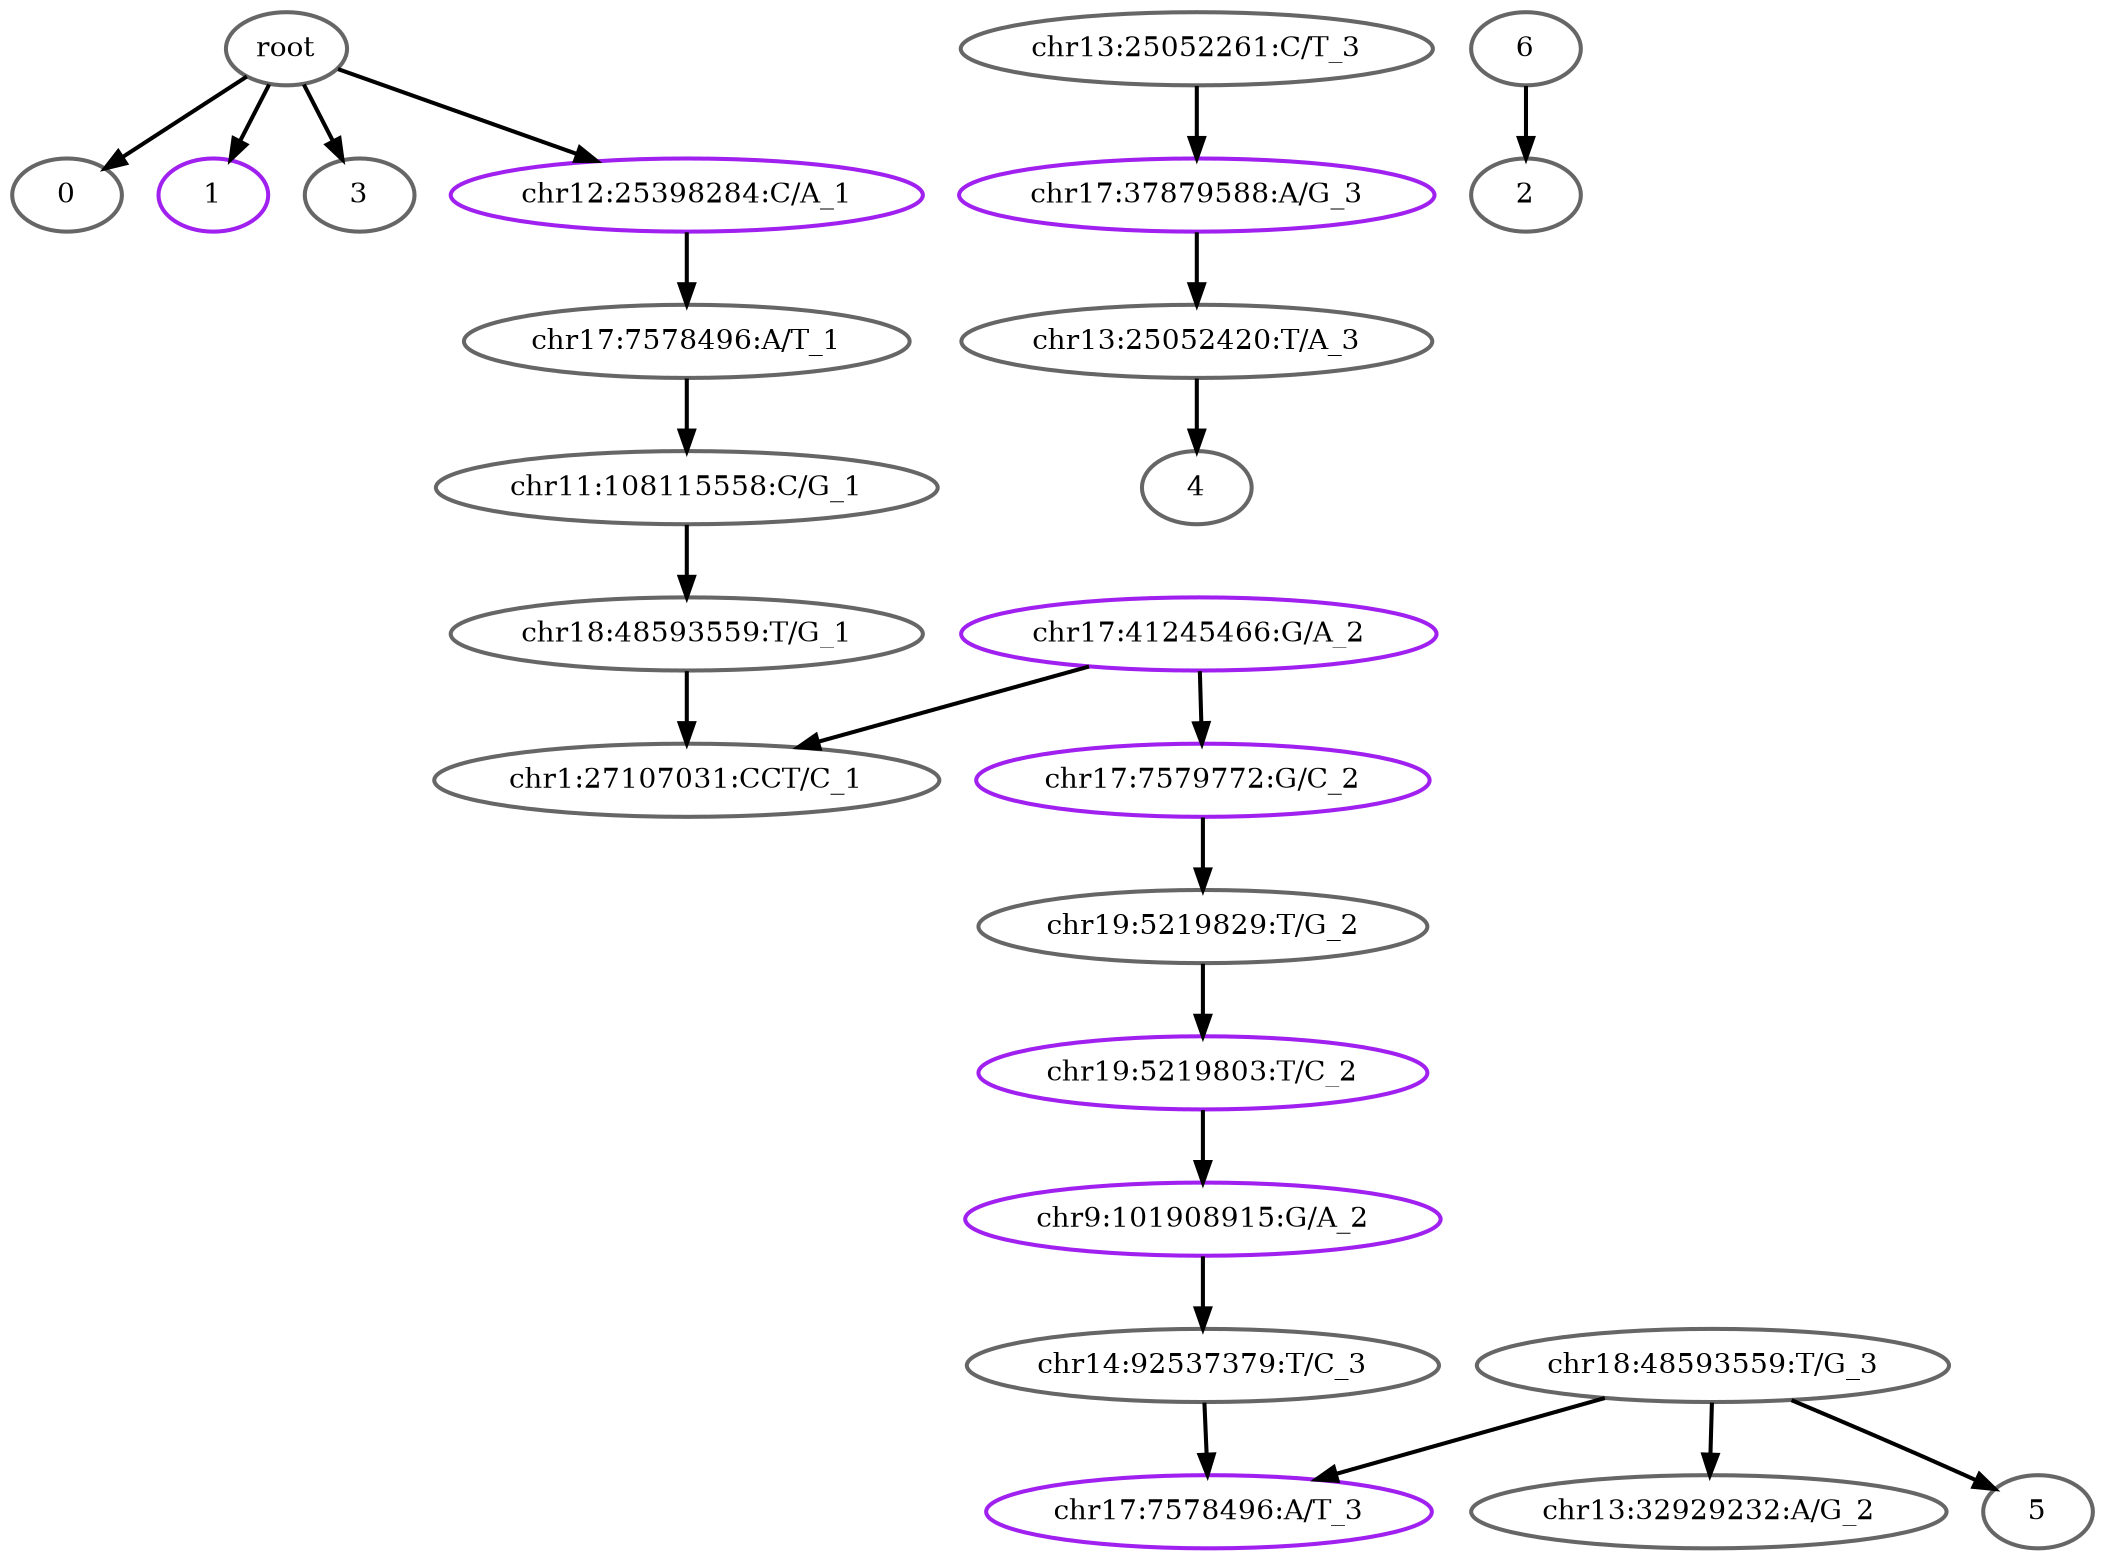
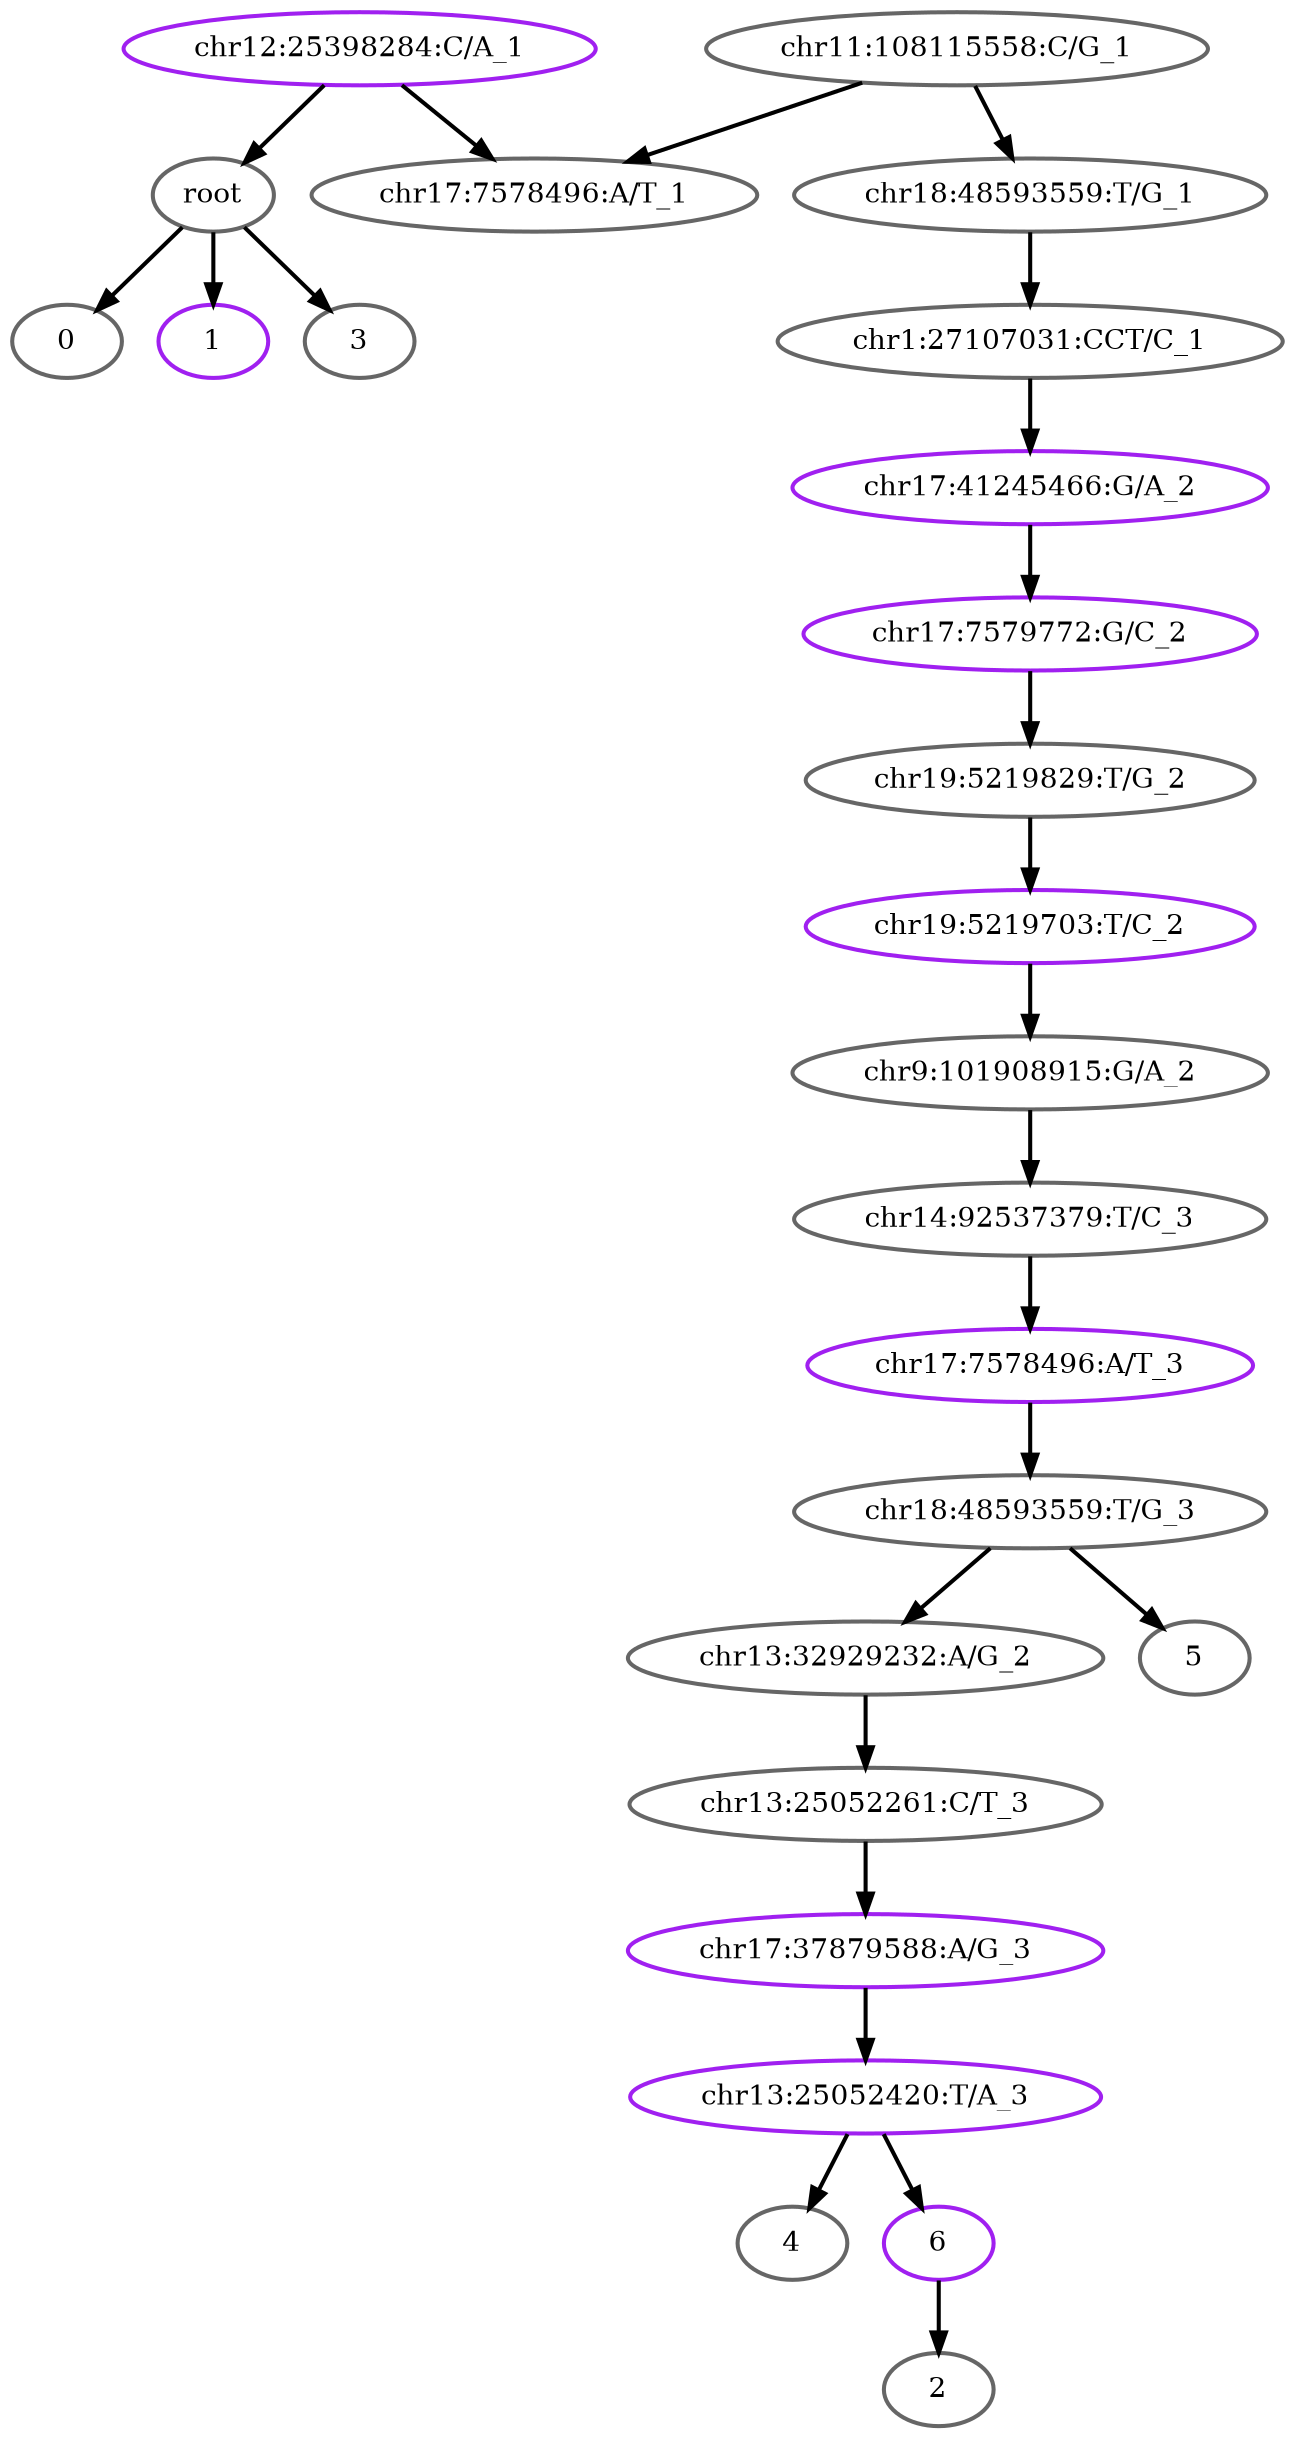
(1526, 49) -> (939, 2243)
(458, 112) -> (292, 117)
(1197, 341) -> (866, 2097)
(687, 405) -> (755, 119)
(953, 704) -> (1030, 405)
(1203, 1073) -> (1030, 927)
(1203, 1219) -> (1030, 1073)
(1470, 1436) -> (1030, 1429)
none -> (866, 1721)
none -> (898, 2162)
